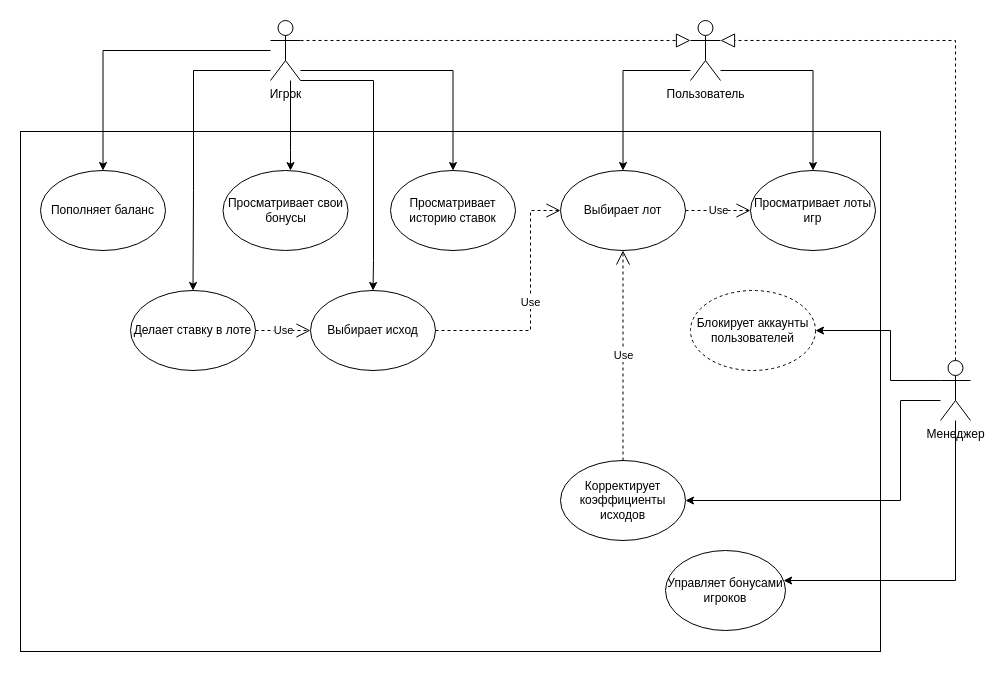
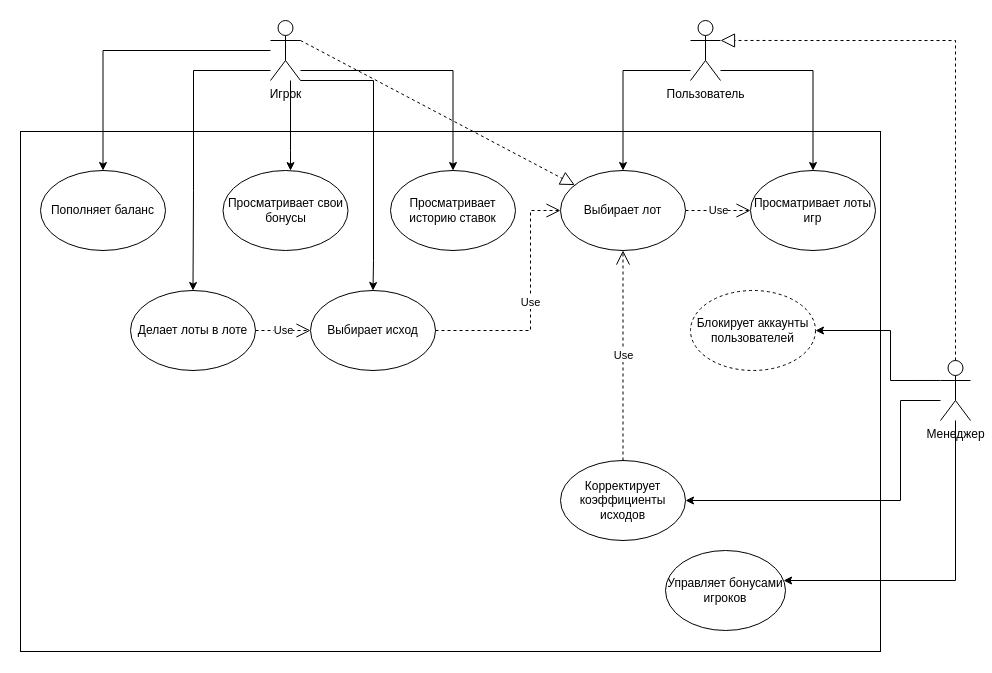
(489, 40) -> (461, 125)
(193, 331) -> (193, 331)
